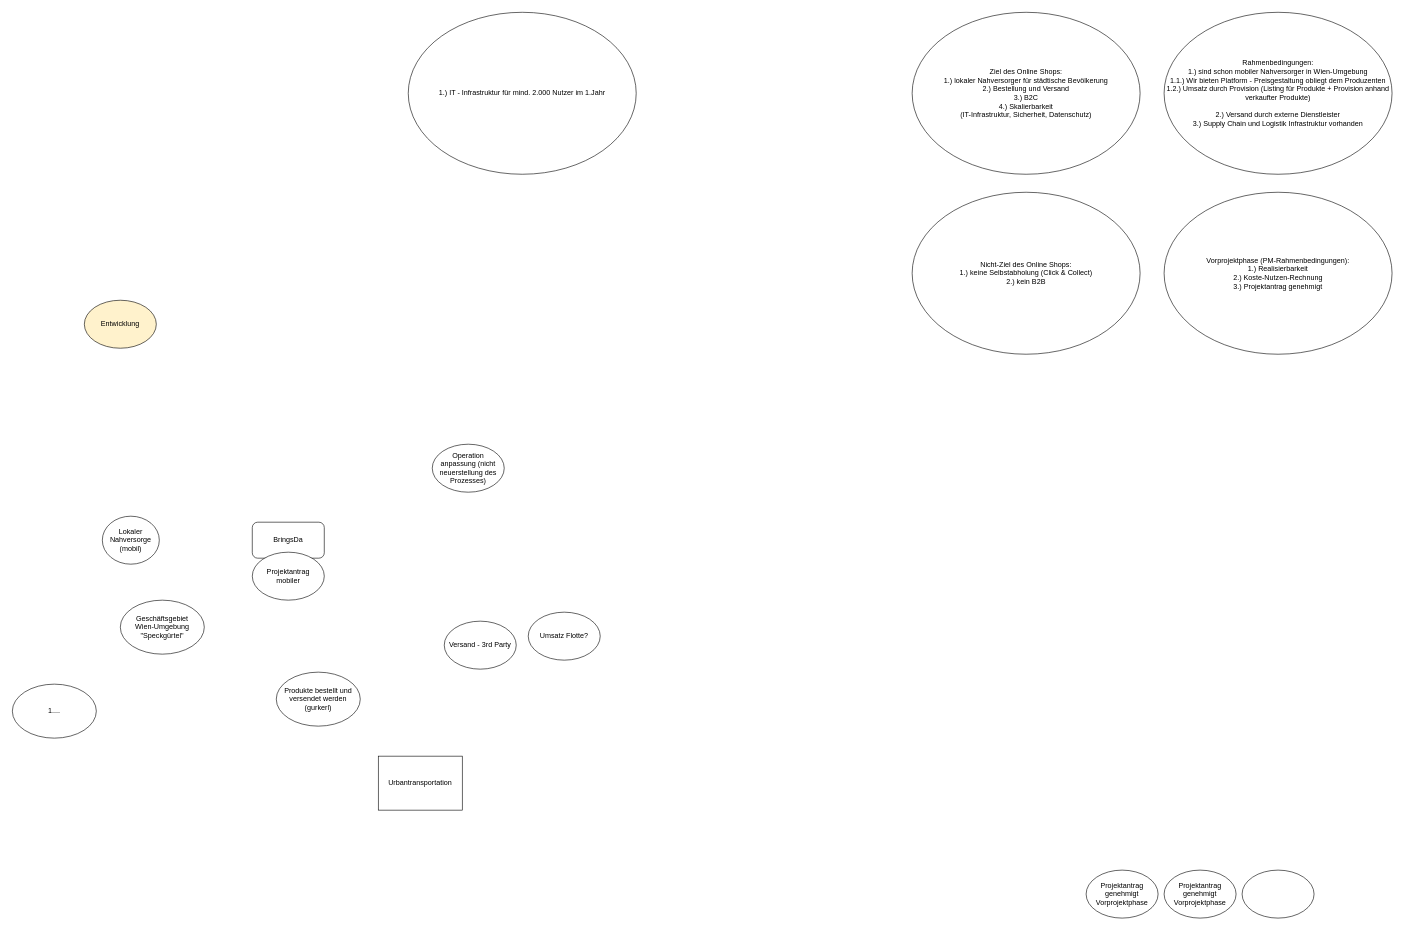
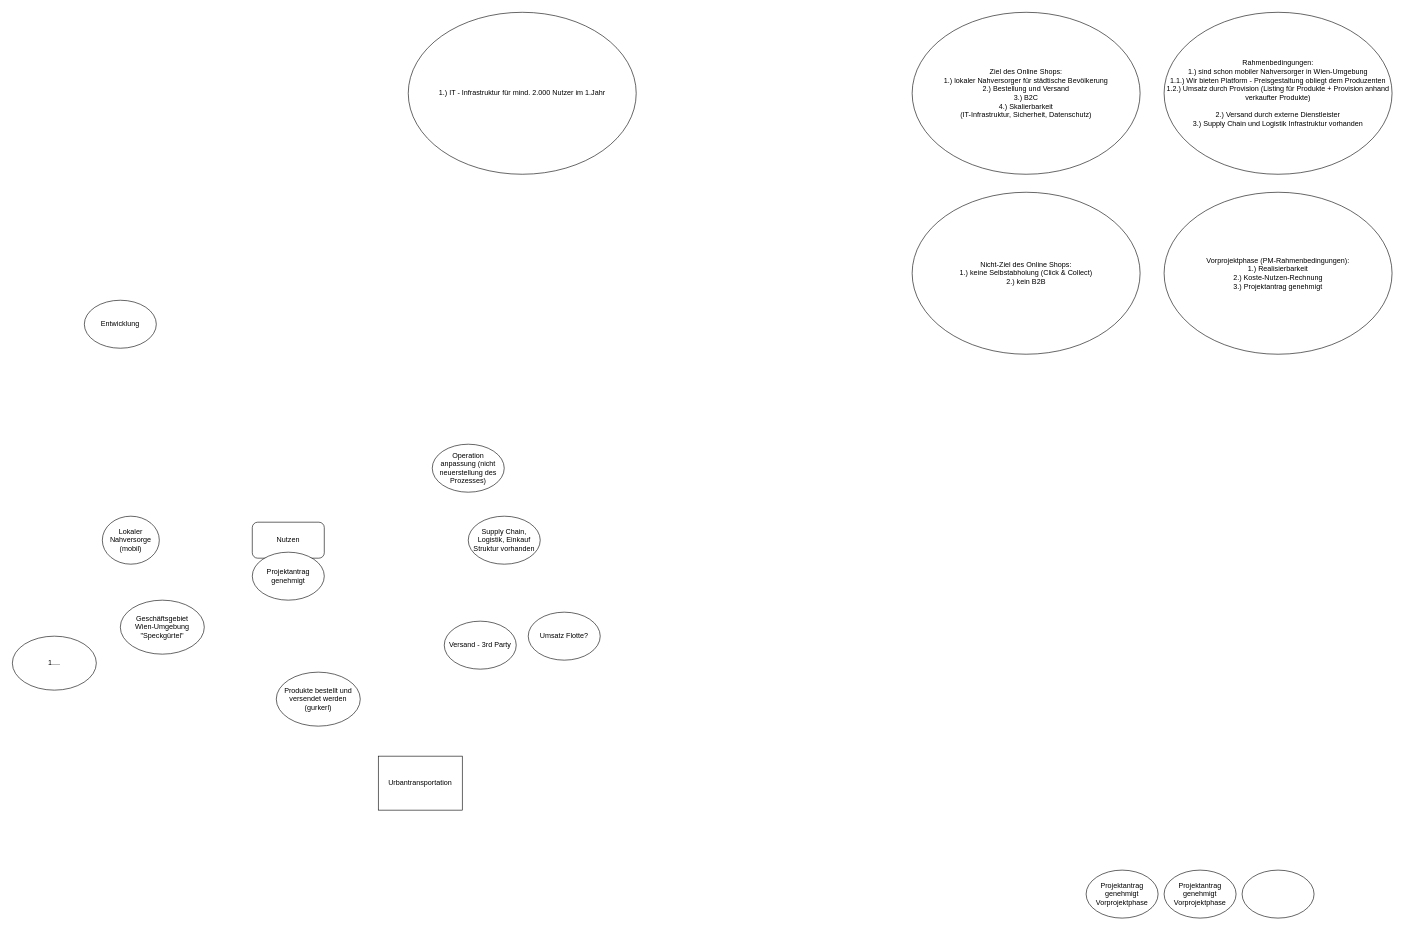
(120, 324) -> (120, 324)
(288, 540) -> (288, 540)
none -> (504, 540)
(288, 576) -> (288, 576)
(54, 711) -> (54, 663)
